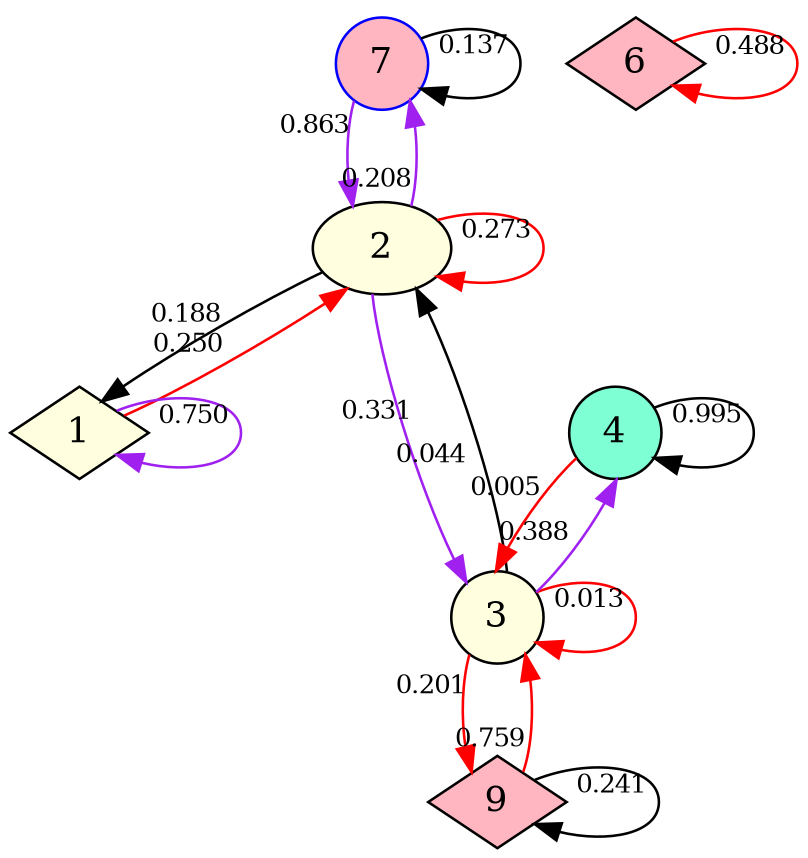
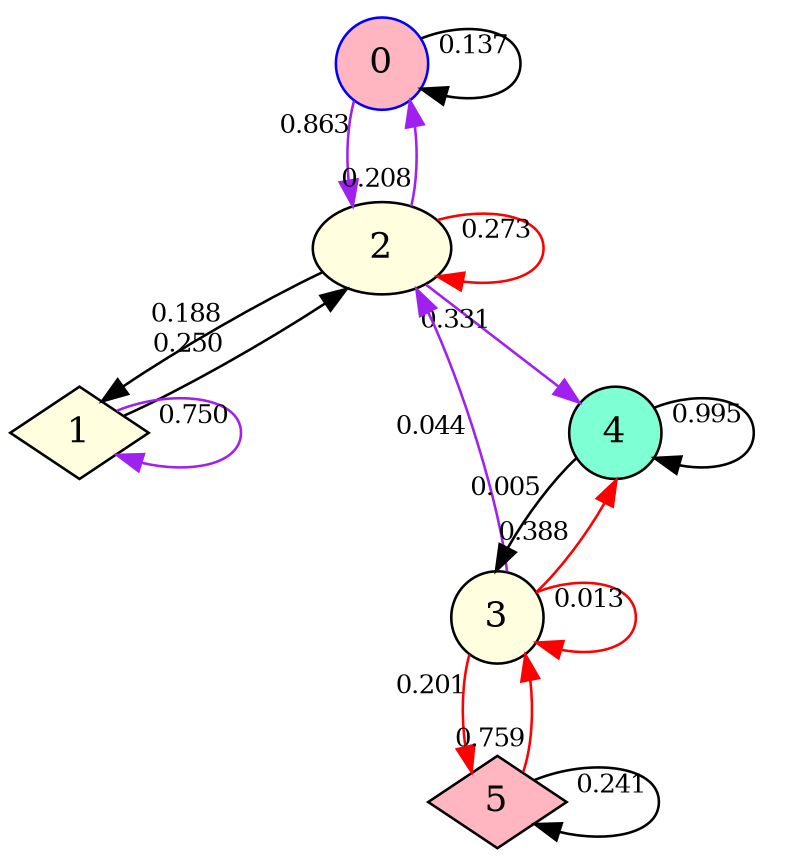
(382, 64) -> (382, 64)
(636, 64) -> none
(227, 363) -> (227, 363)
(404, 429) -> (492, 335)
(476, 439) -> (476, 439)
(539, 501) -> (539, 501)
(573, 550) -> (573, 550)
(497, 802) -> (497, 802)
